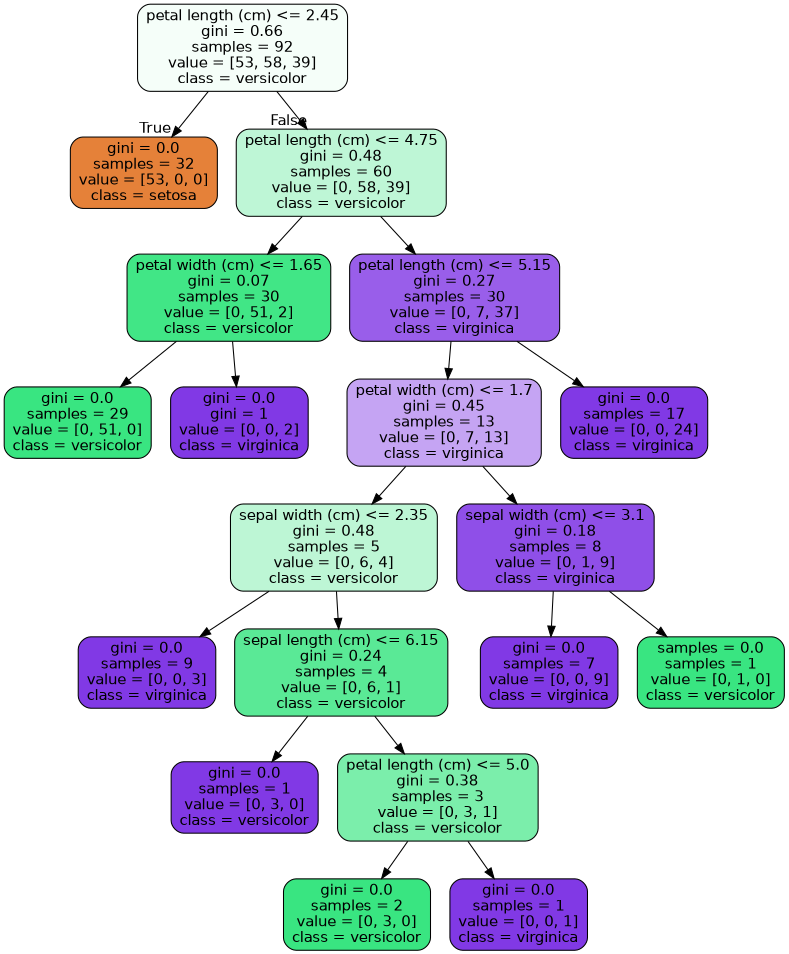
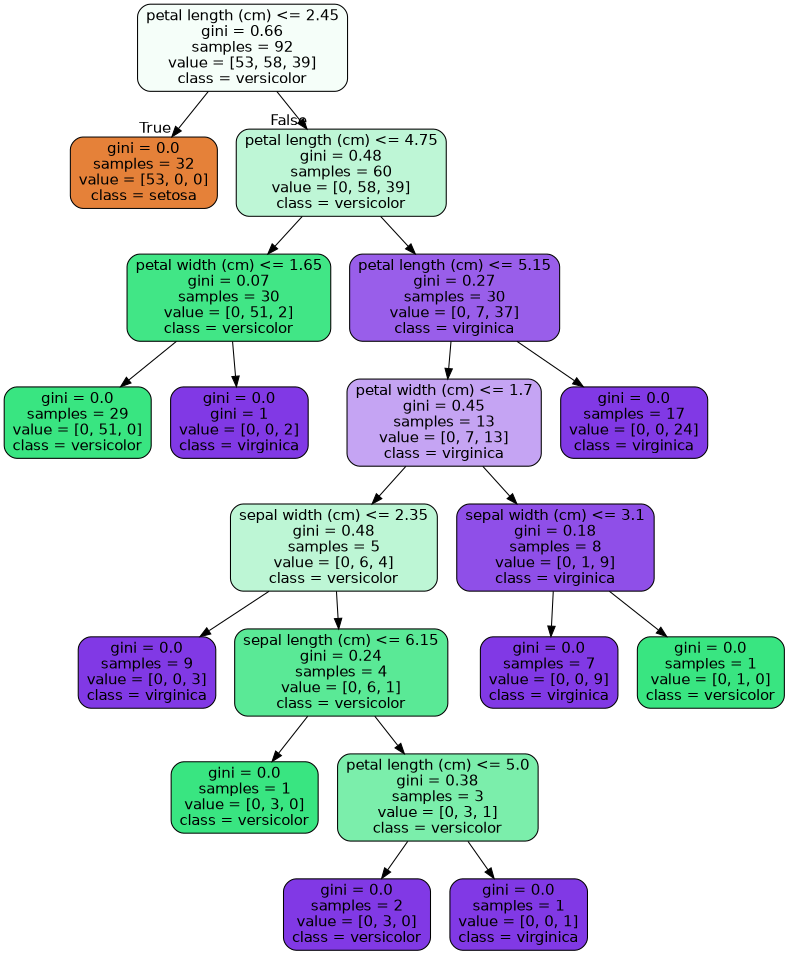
(711, 673) -> (711, 673)
(245, 797) -> (245, 797)
(357, 915) -> (357, 915)
